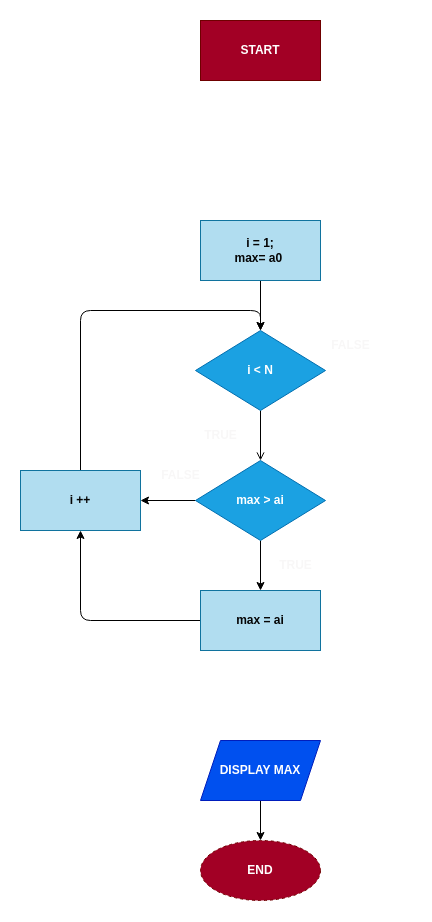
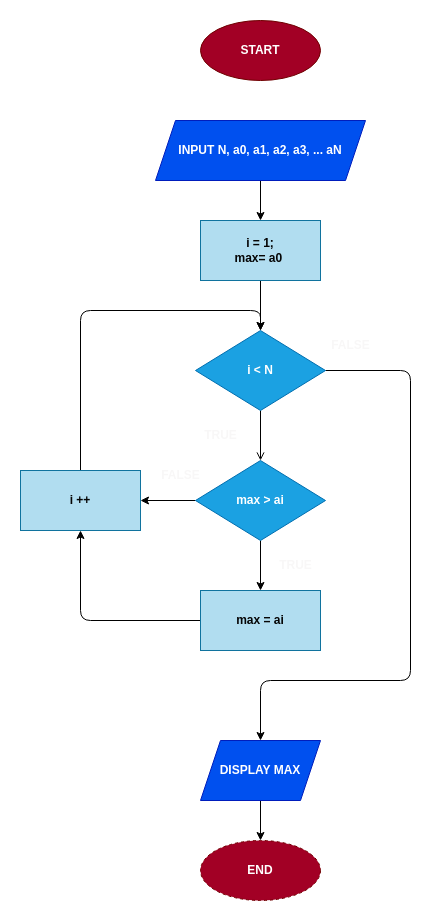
(261, 51) -> (261, 51)
none -> (261, 151)
none -> (261, 197)
none -> (411, 580)
